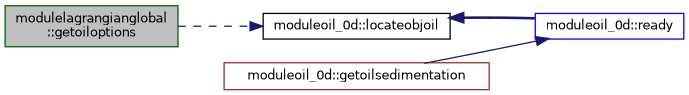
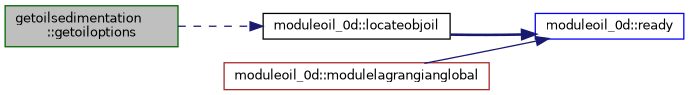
(499, 18) -> (486, 35)
(92, 26) -> (92, 26)
(357, 76) -> (357, 76)
